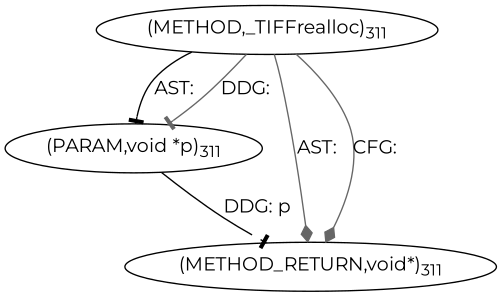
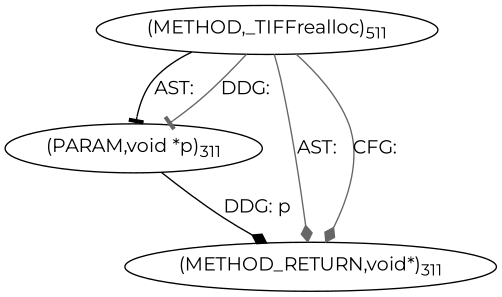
(377, 28) -> (377, 28)
(206, 206) -> (206, 206)
